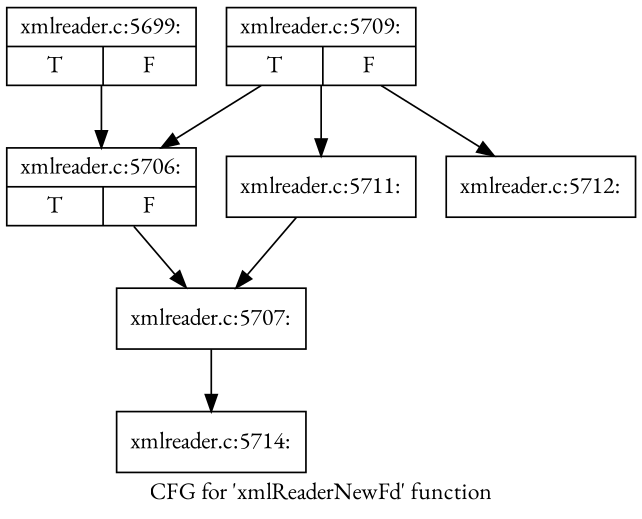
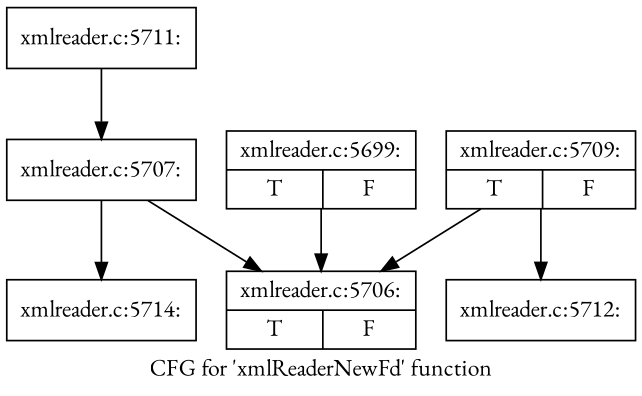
(321, 112) -> none
(154, 250) -> (197, 231)
